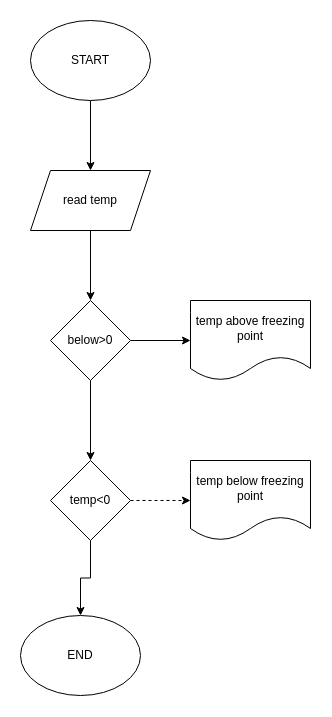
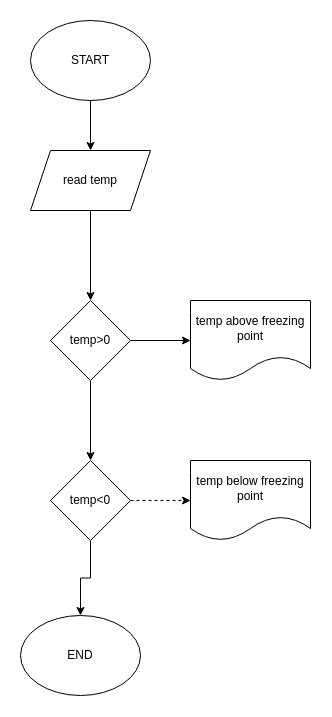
(91, 201) -> (91, 181)
(91, 341) -> (91, 341)
